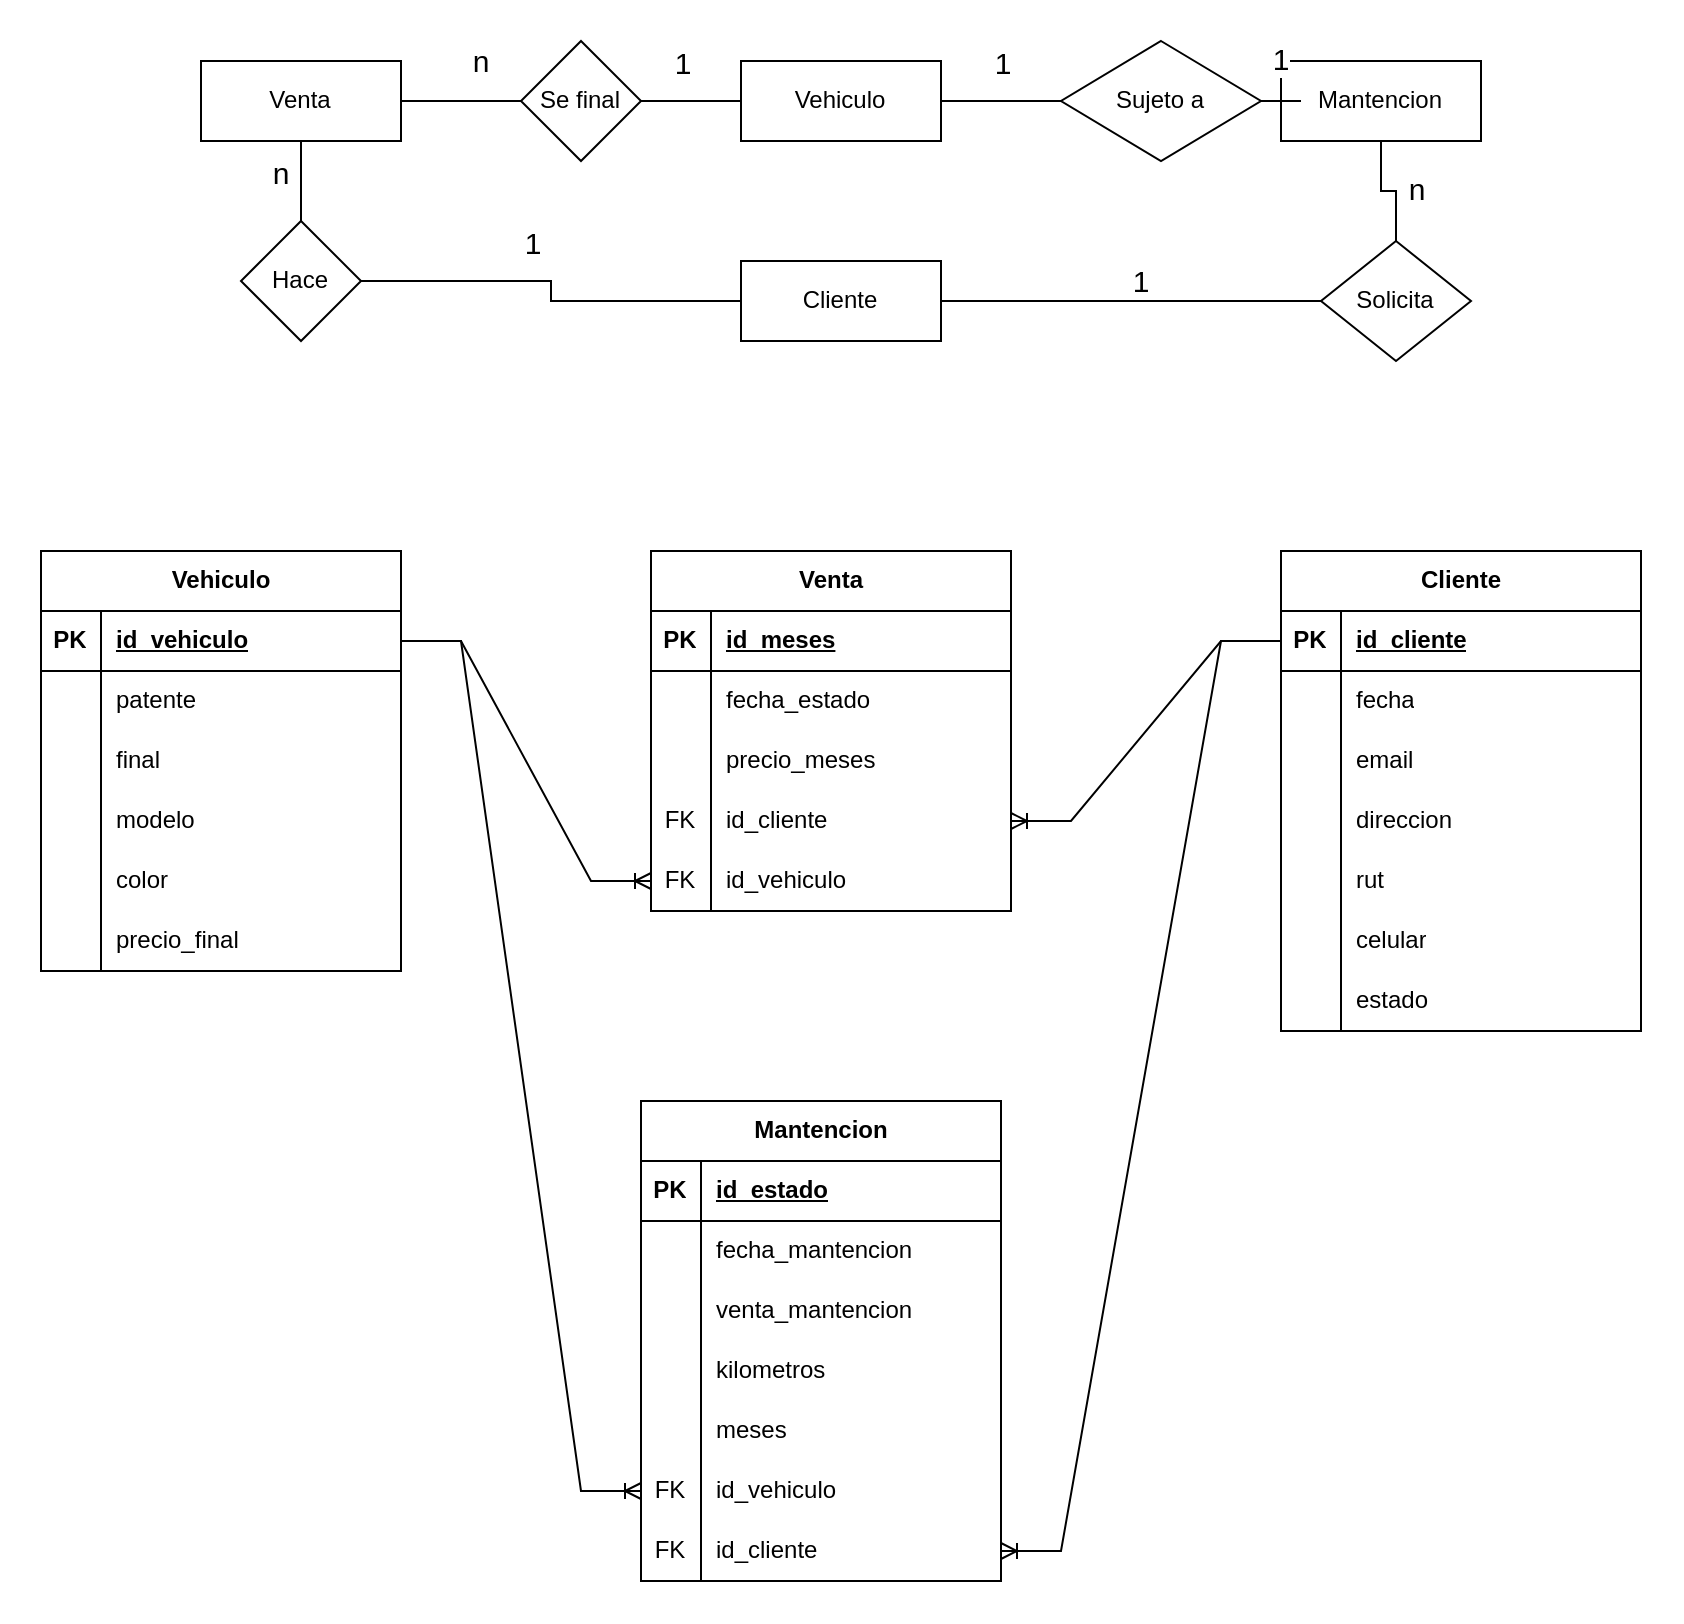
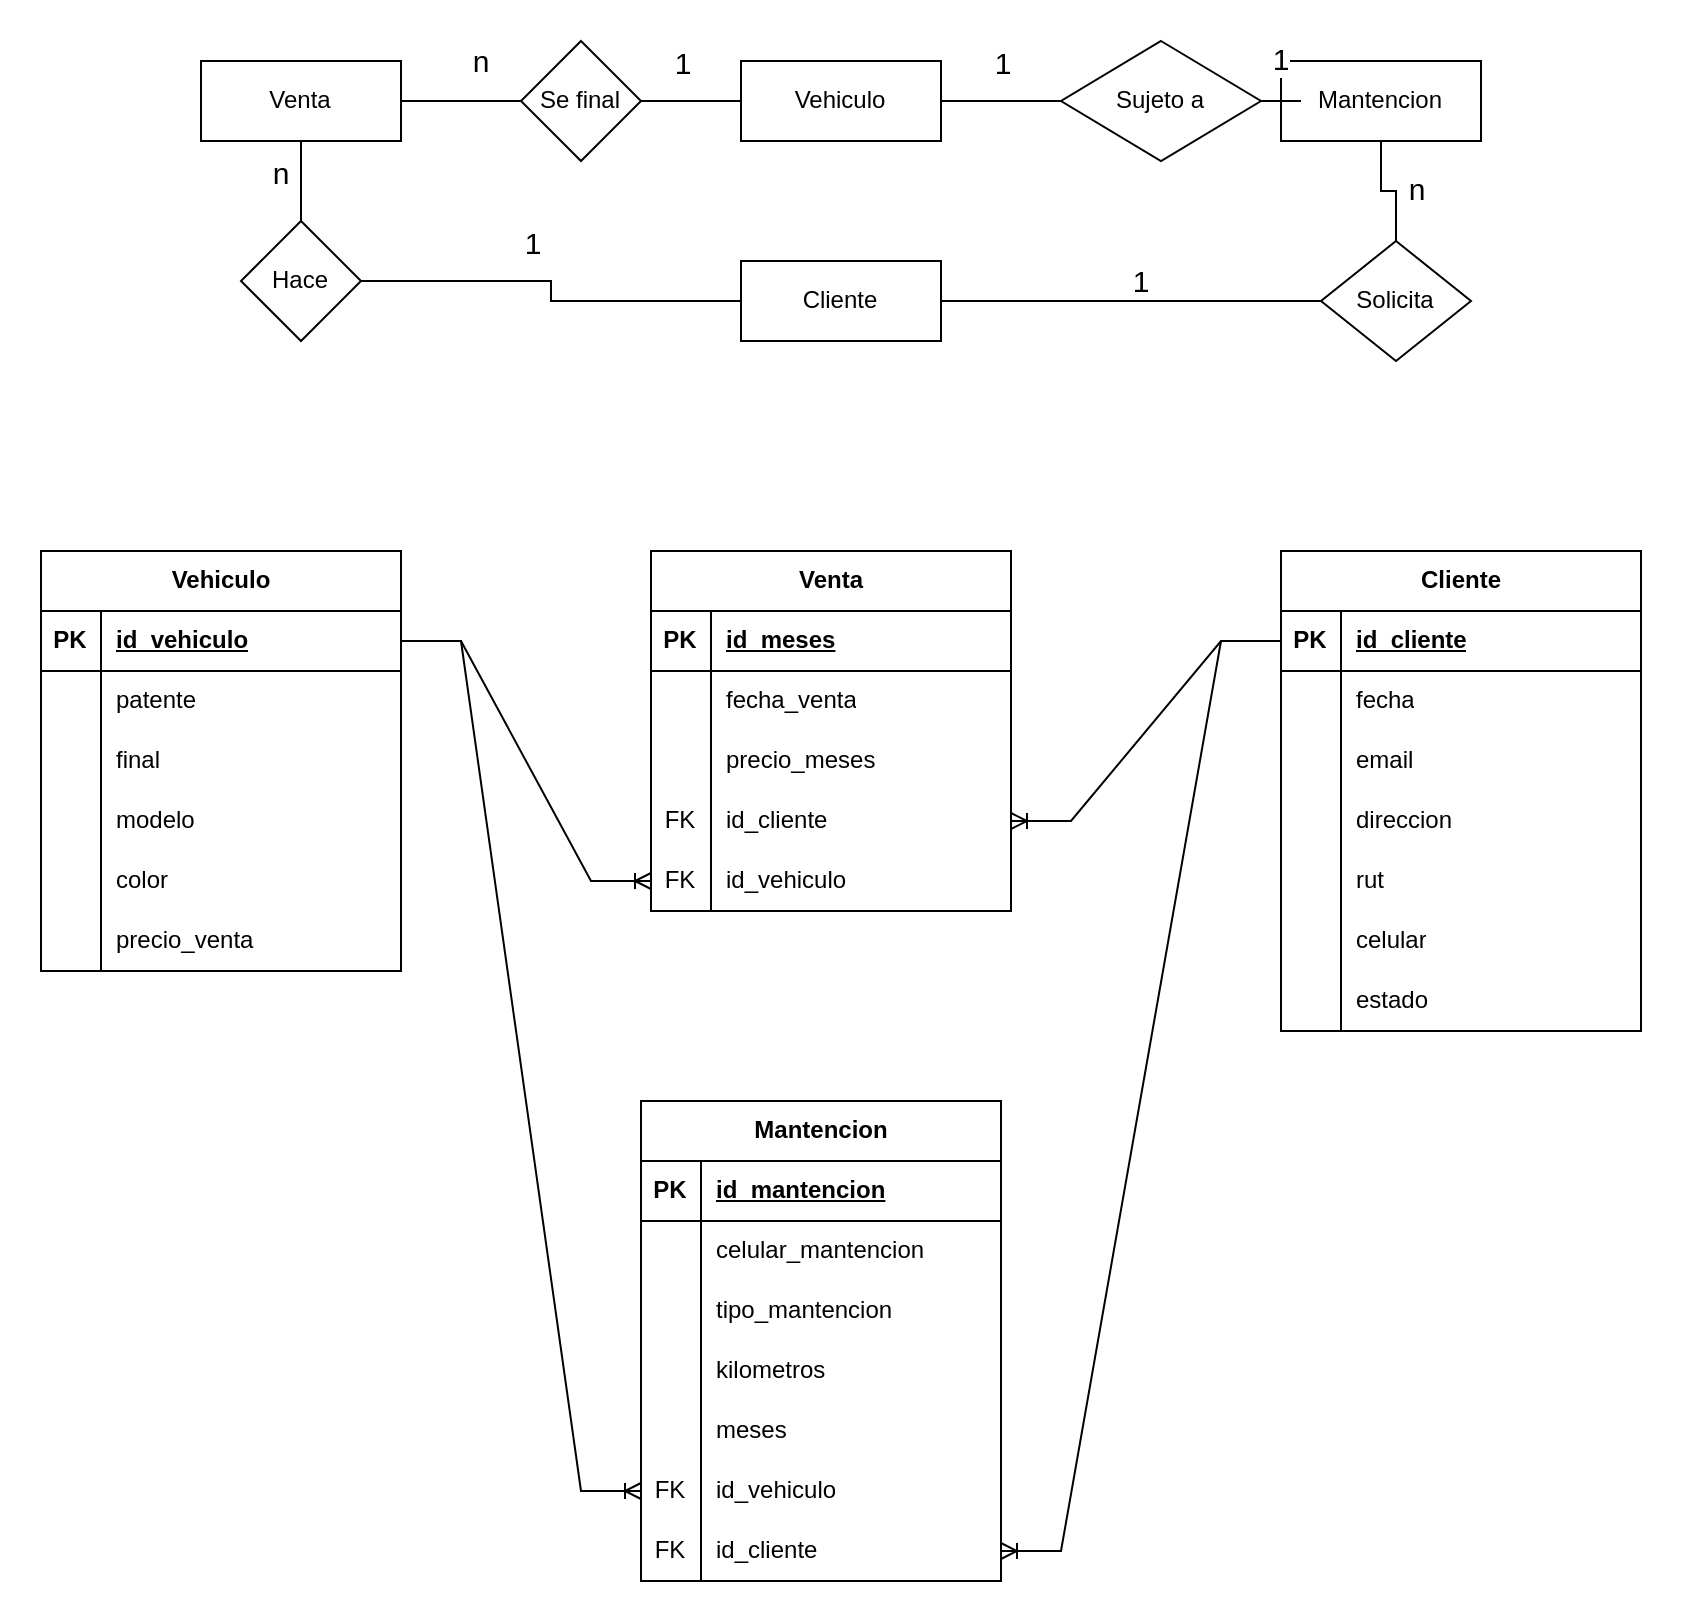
(808, 701) -> (801, 701)
(188, 941) -> (195, 941)
(774, 1191) -> (798, 1191)
(821, 1251) -> (829, 1251)
(821, 1311) -> (812, 1311)
